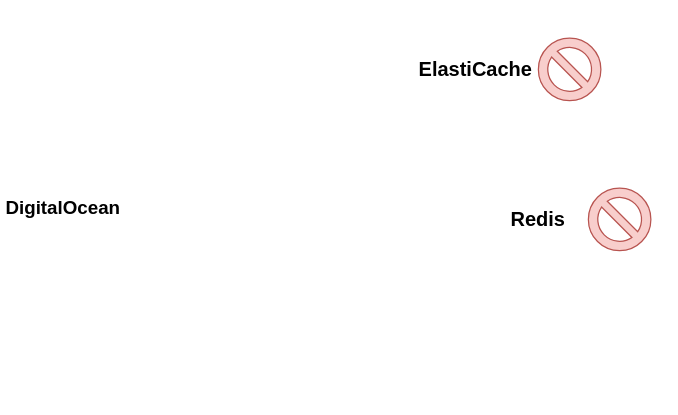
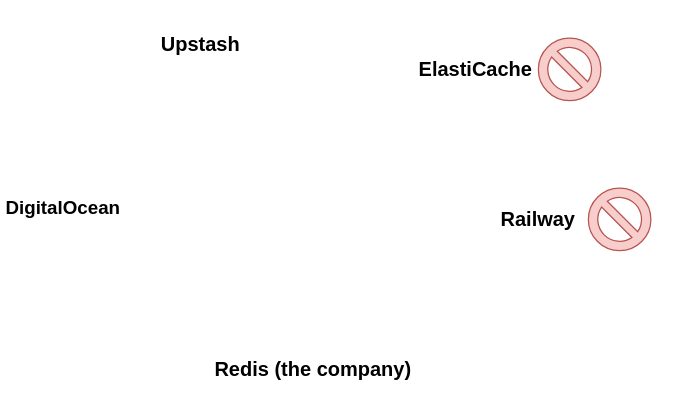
none -> (201, 44)
(538, 219) -> (538, 219)
none -> (313, 369)
